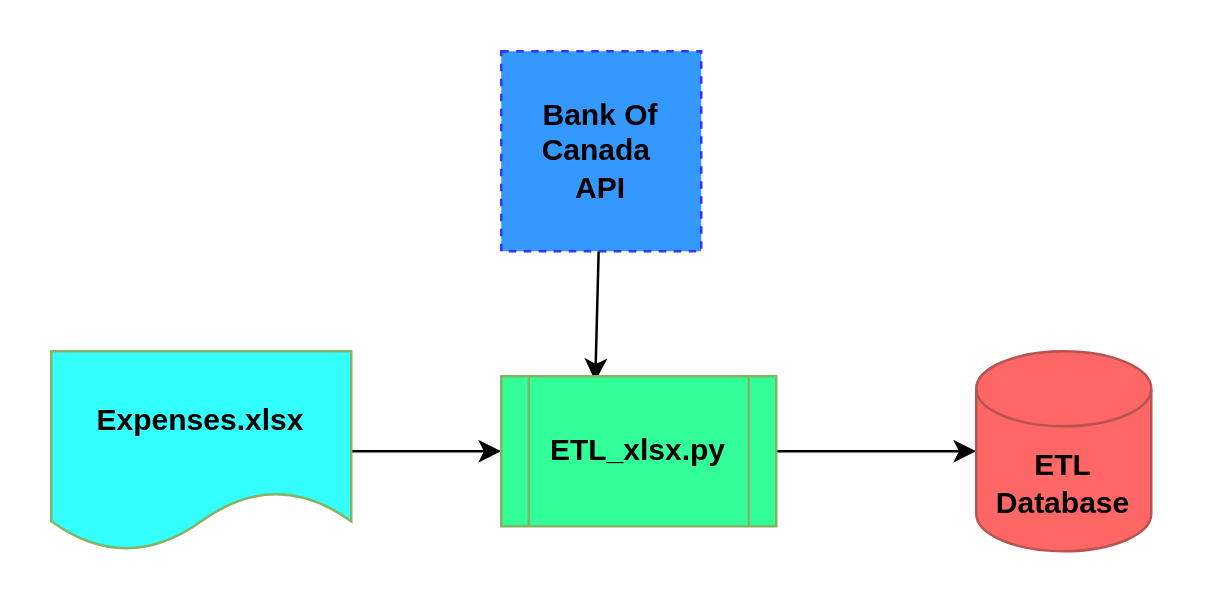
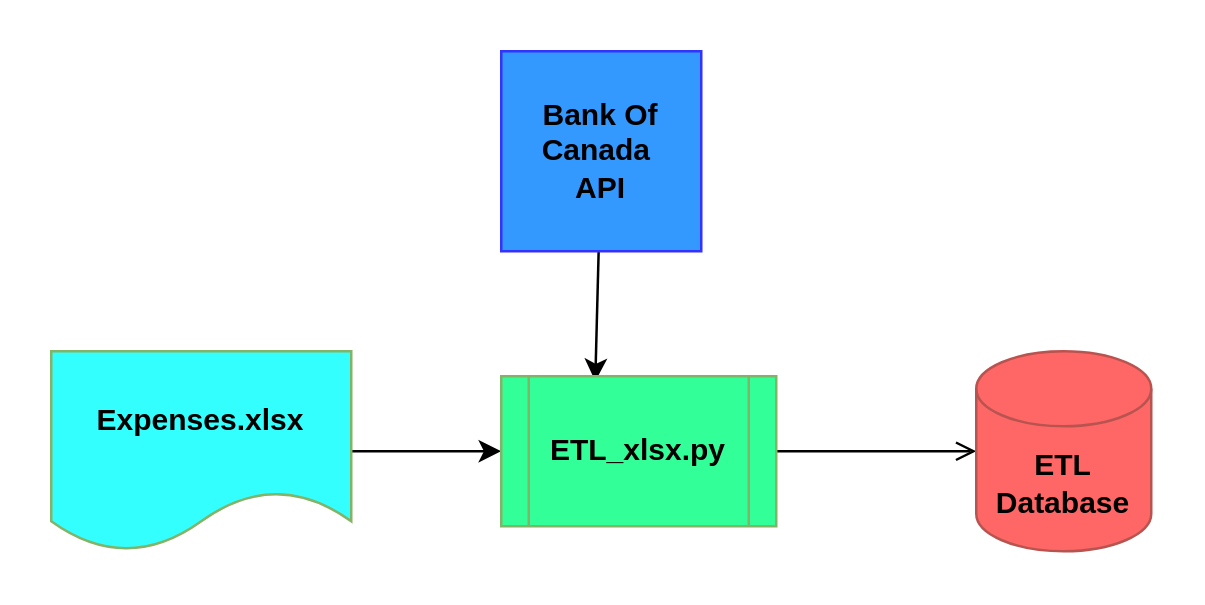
(601, 151) -> (601, 151)
(958, 451) -> (962, 451)
